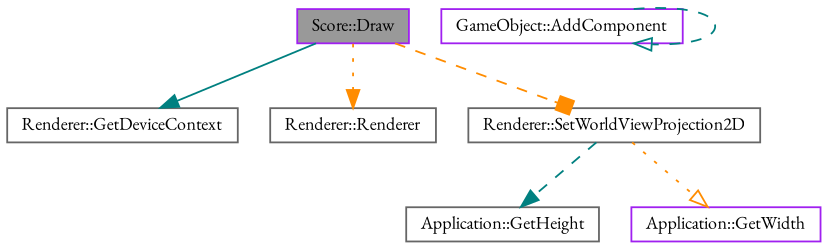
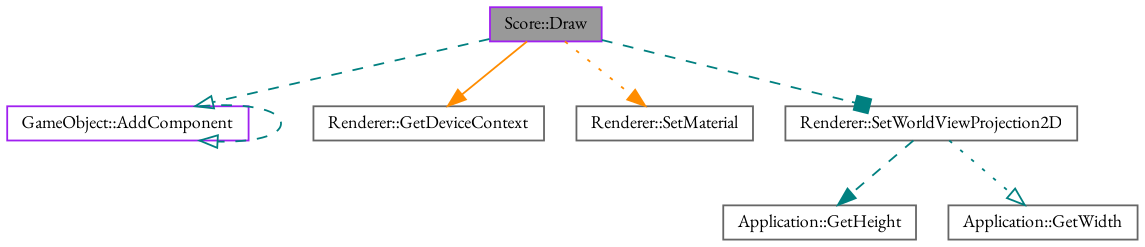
none -> (351, 71)
(246, 72) -> (495, 68)
(475, 72) -> (727, 71)
(353, 125) -> (665, 123)
(663, 169) -> (980, 167)
(726, 224) -> (1043, 222)
